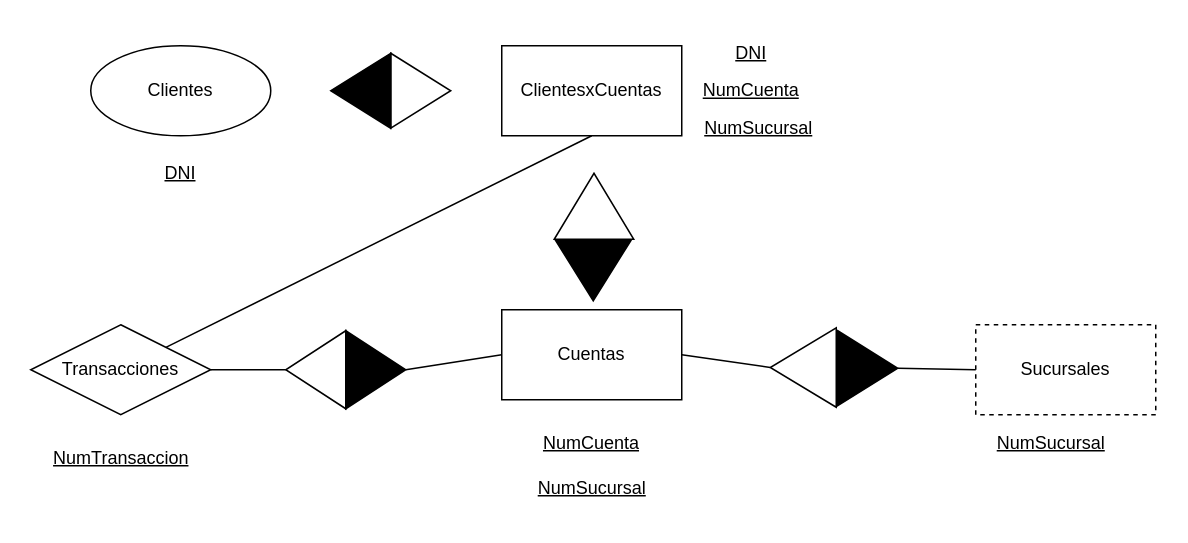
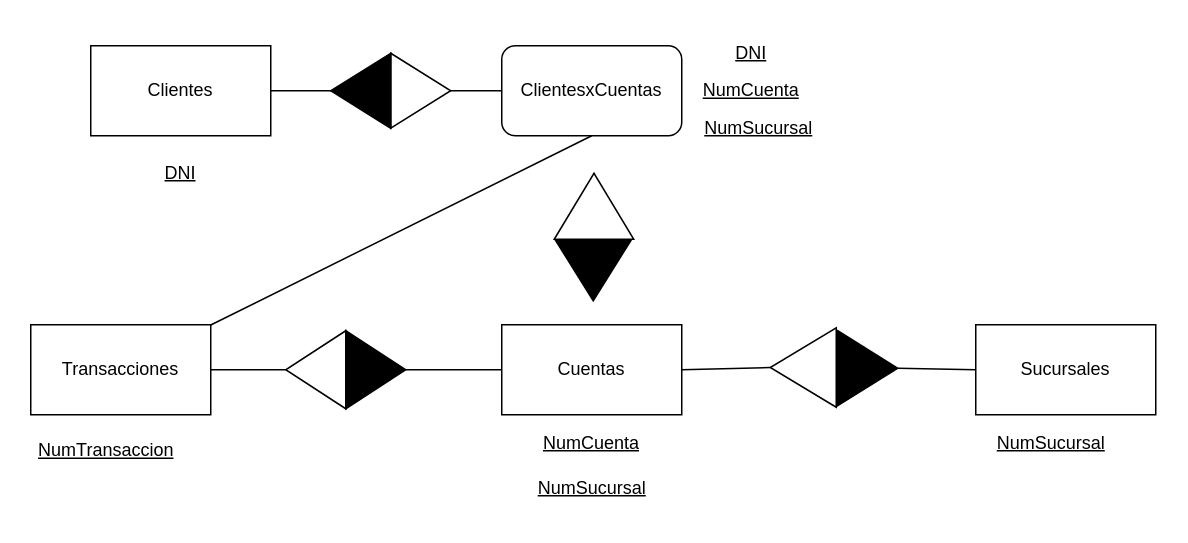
(181, 91) -> (181, 91)
none -> (301, 91)
(592, 91) -> (592, 91)
(592, 355) -> (592, 370)
(121, 370) -> (121, 370)
(1066, 370) -> (1066, 370)
(121, 458) -> (106, 451)
